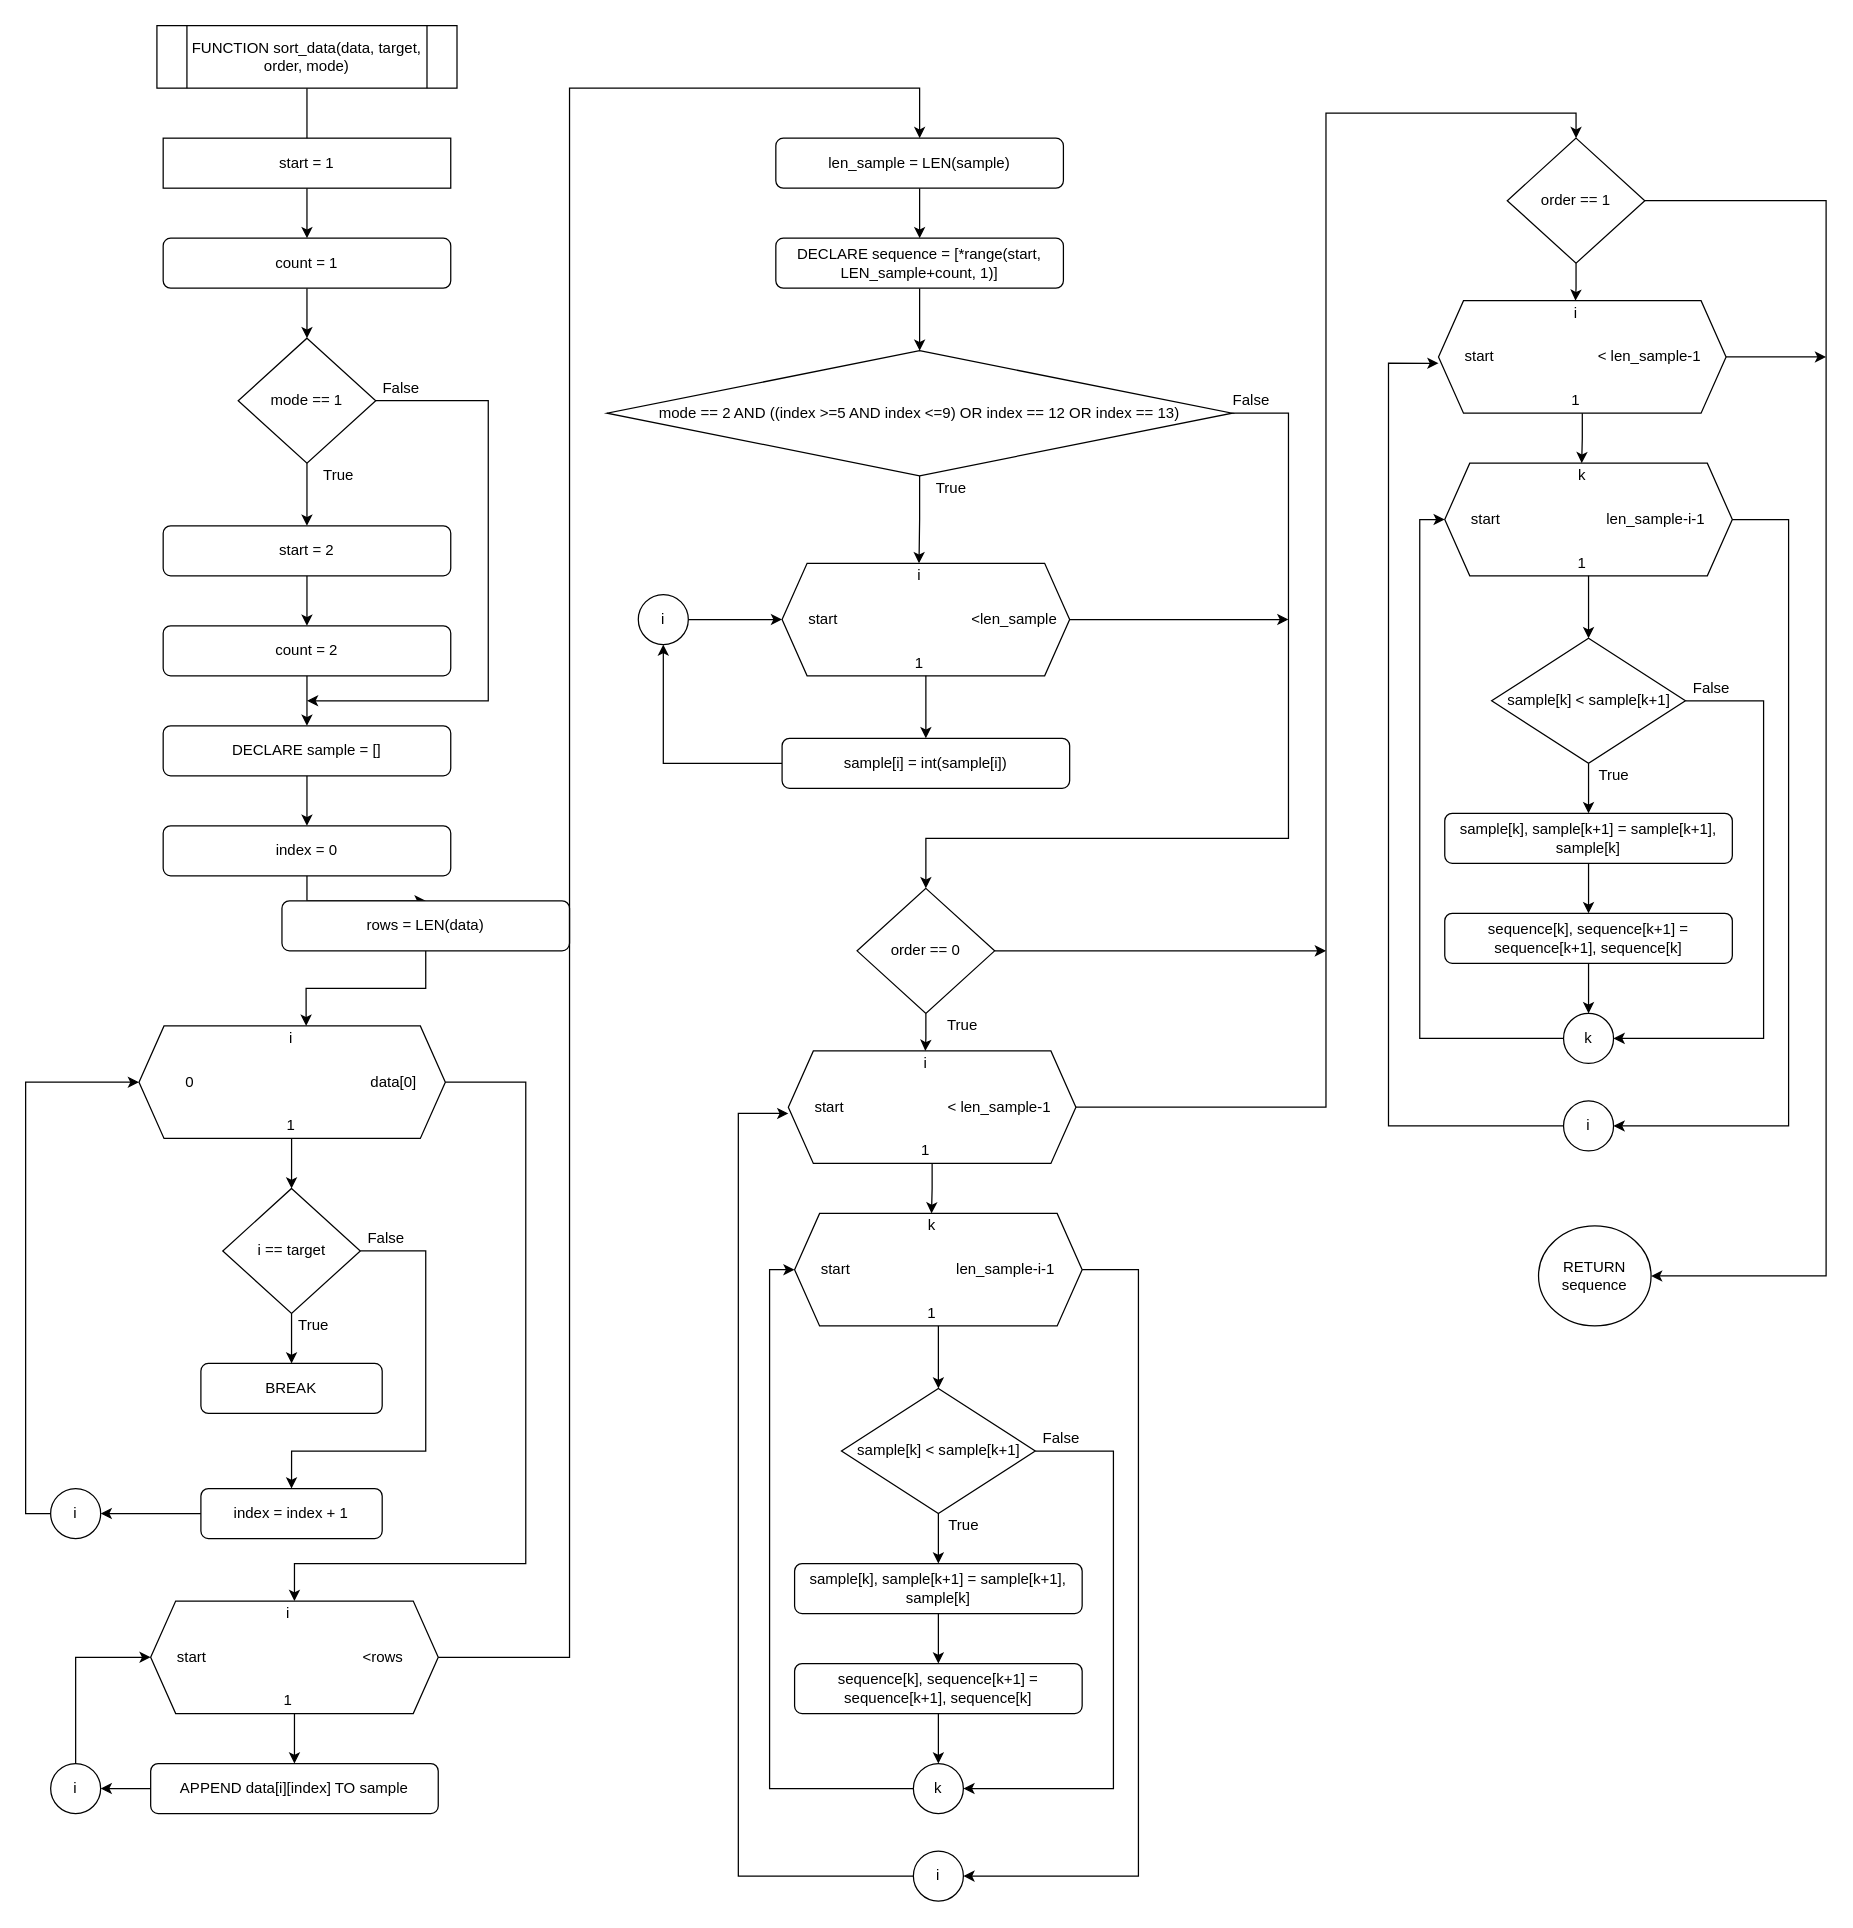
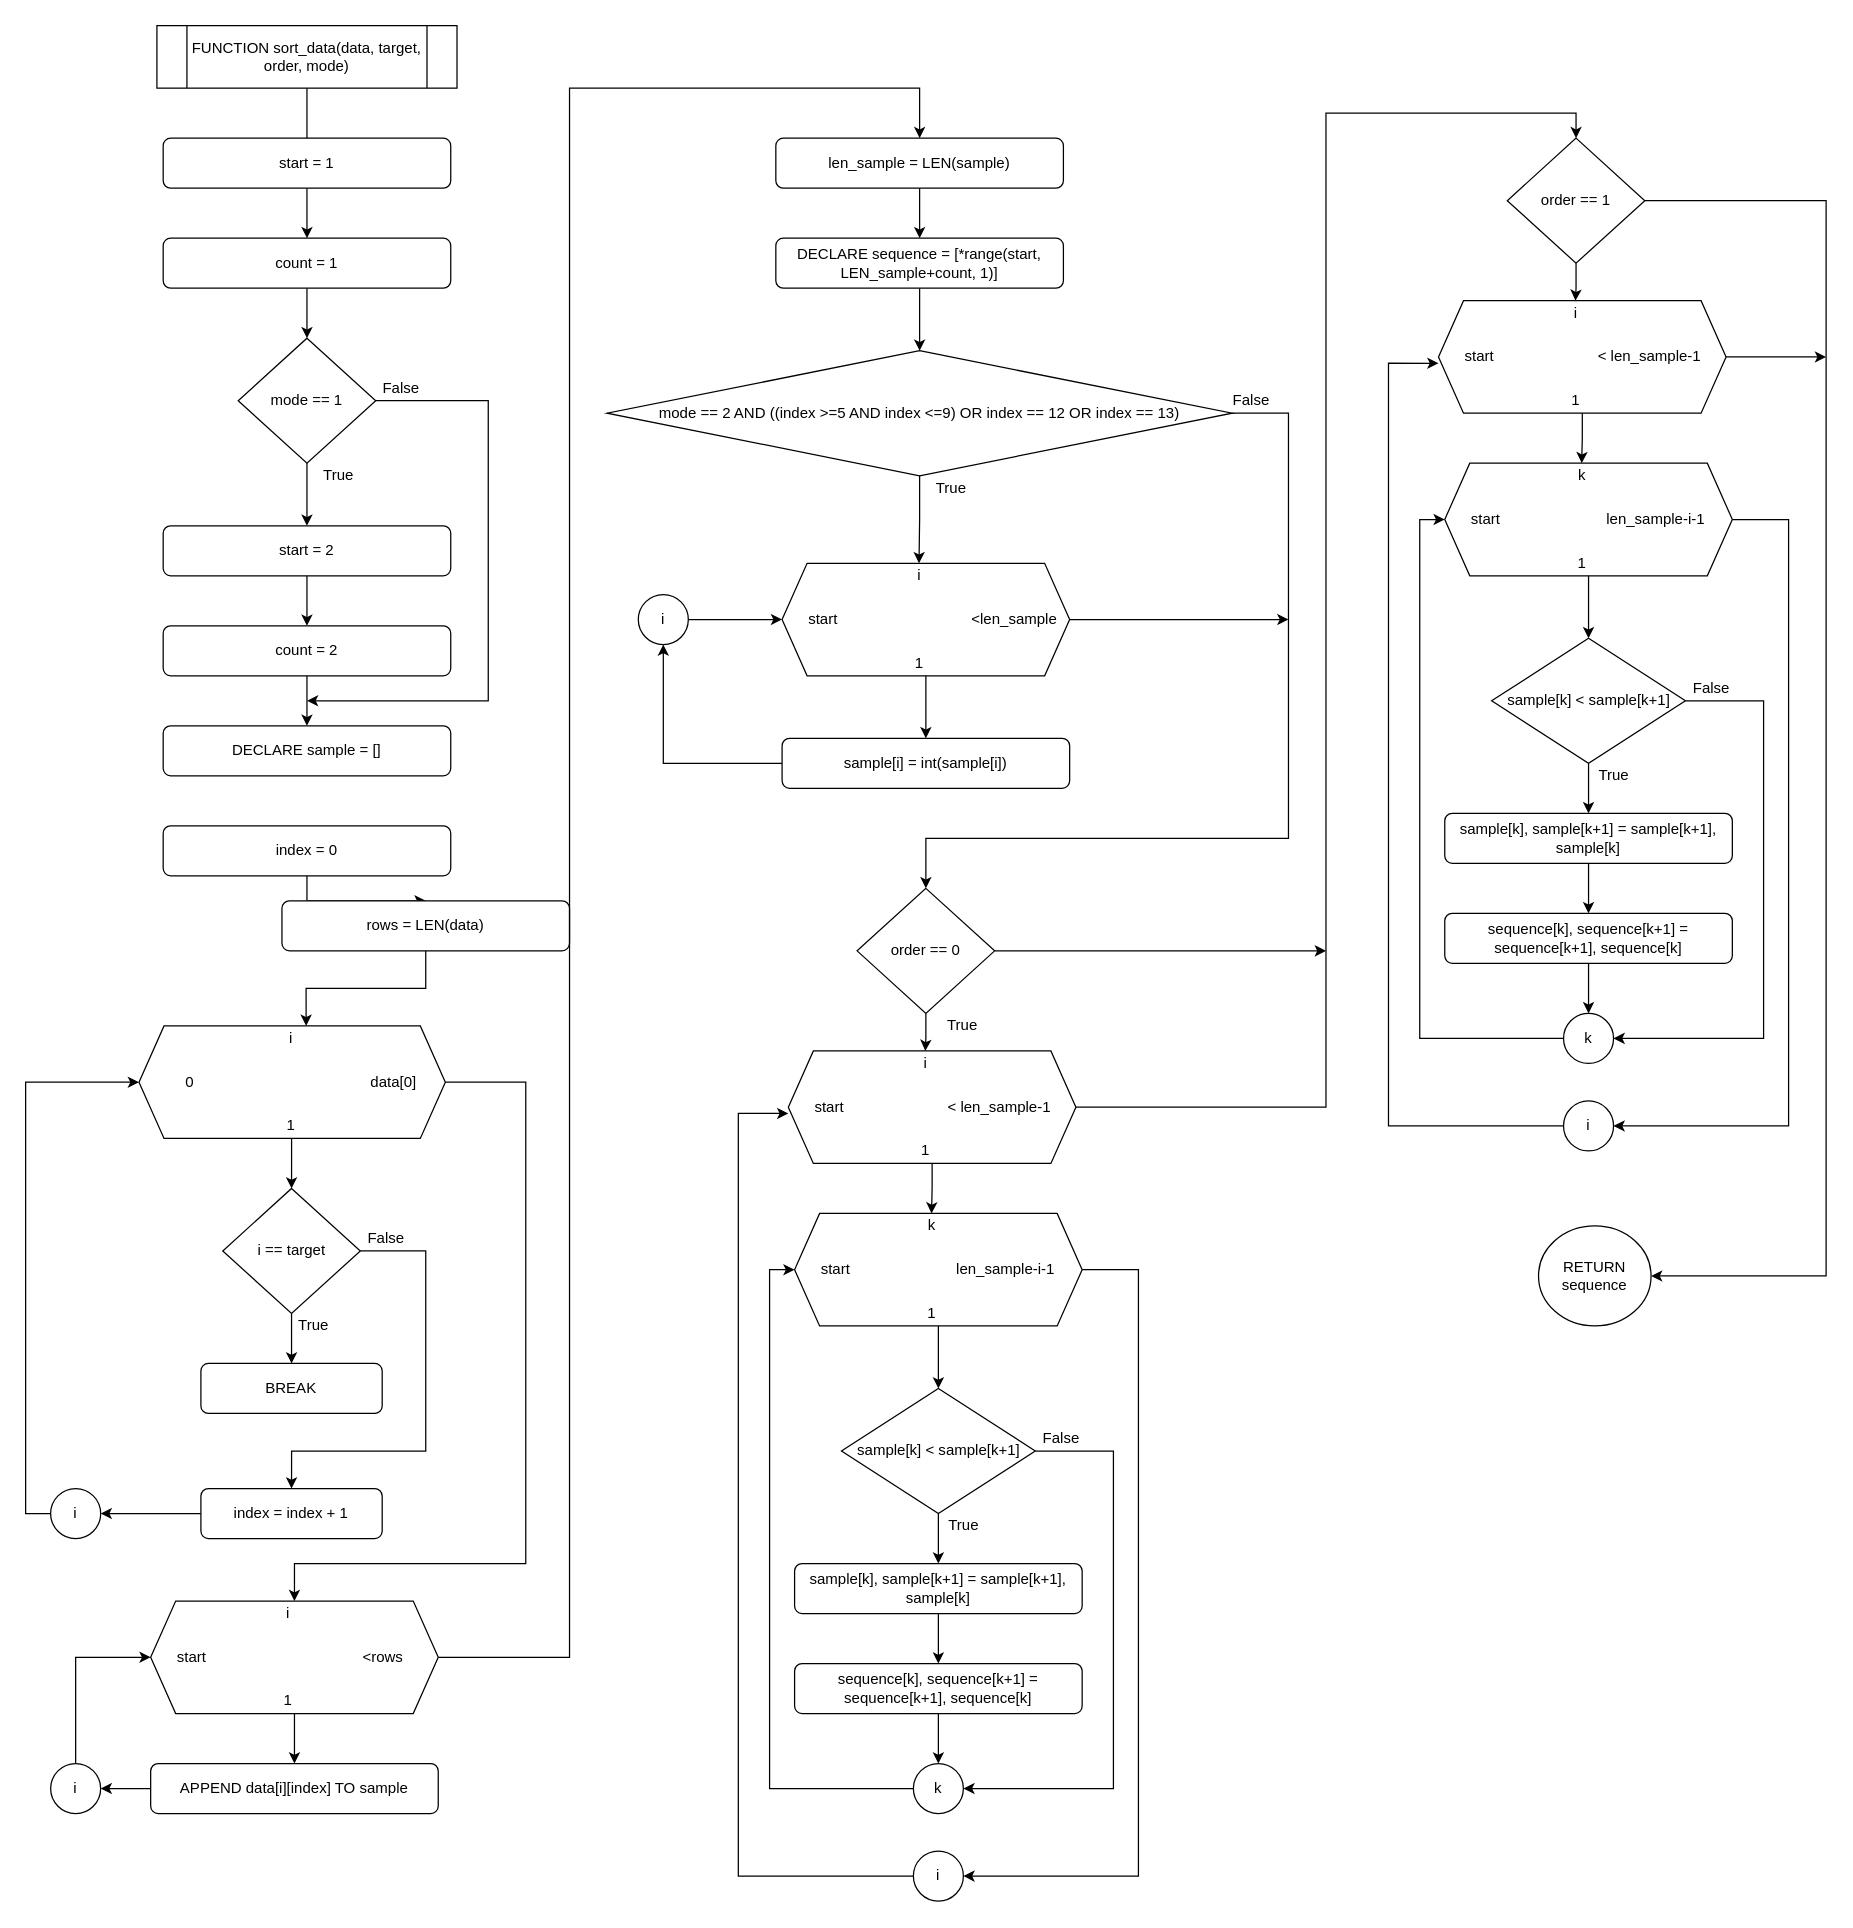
(307, 163) -> (307, 163)
(307, 797) -> none
